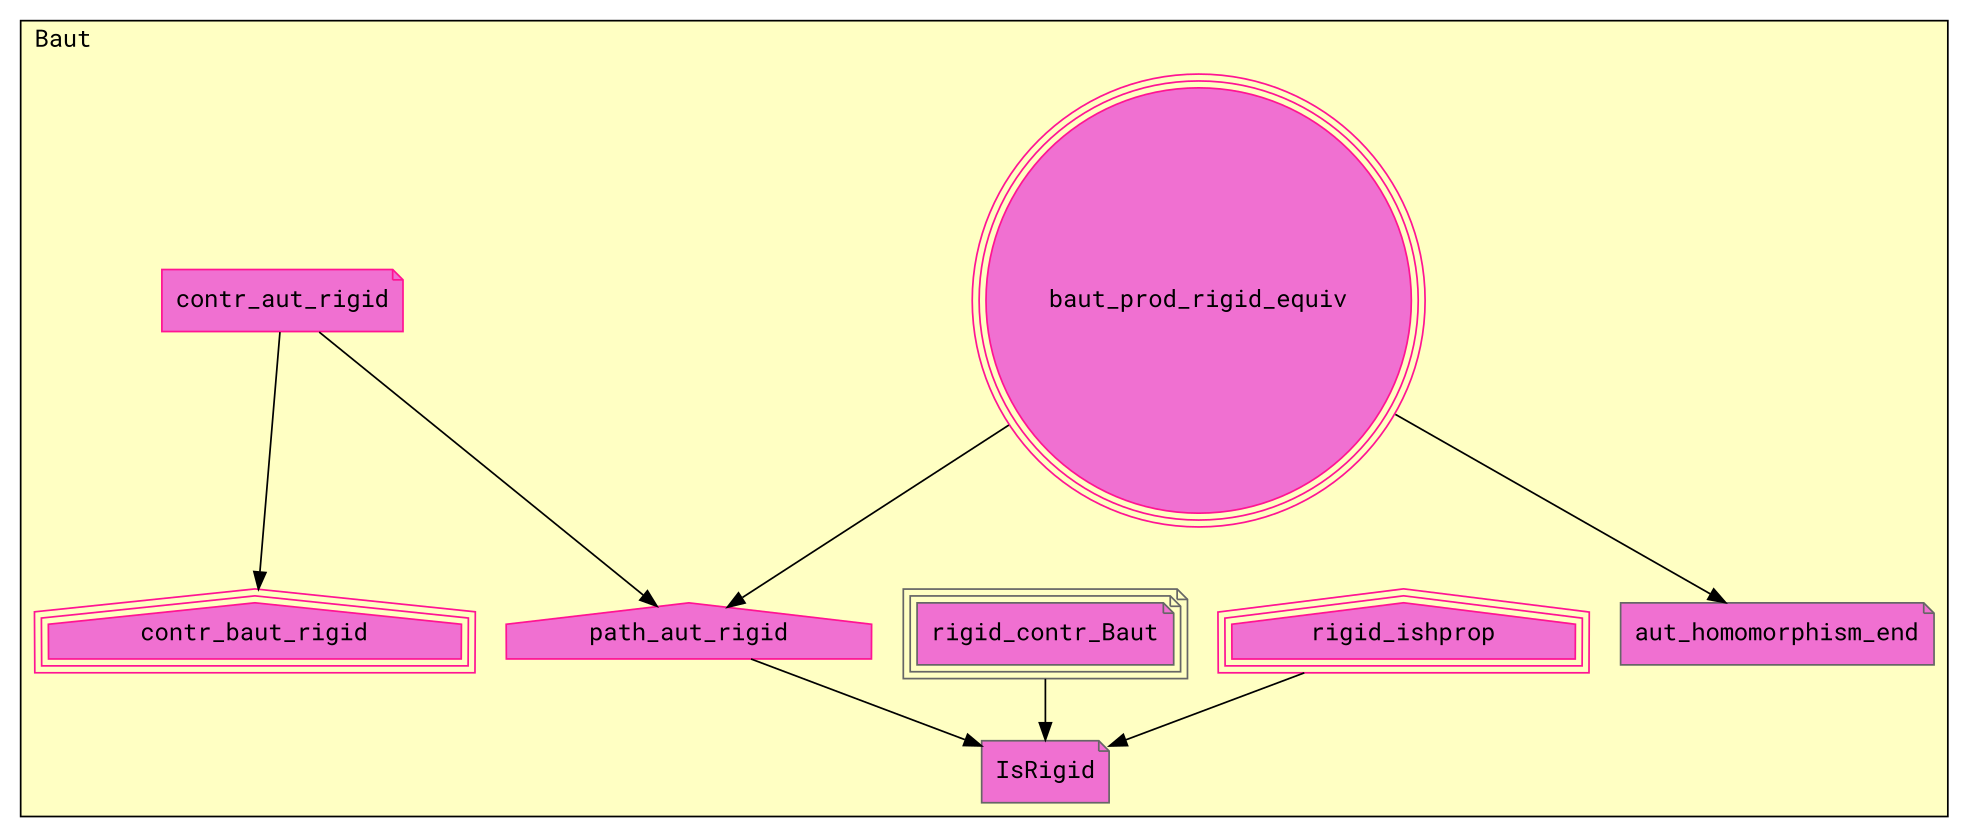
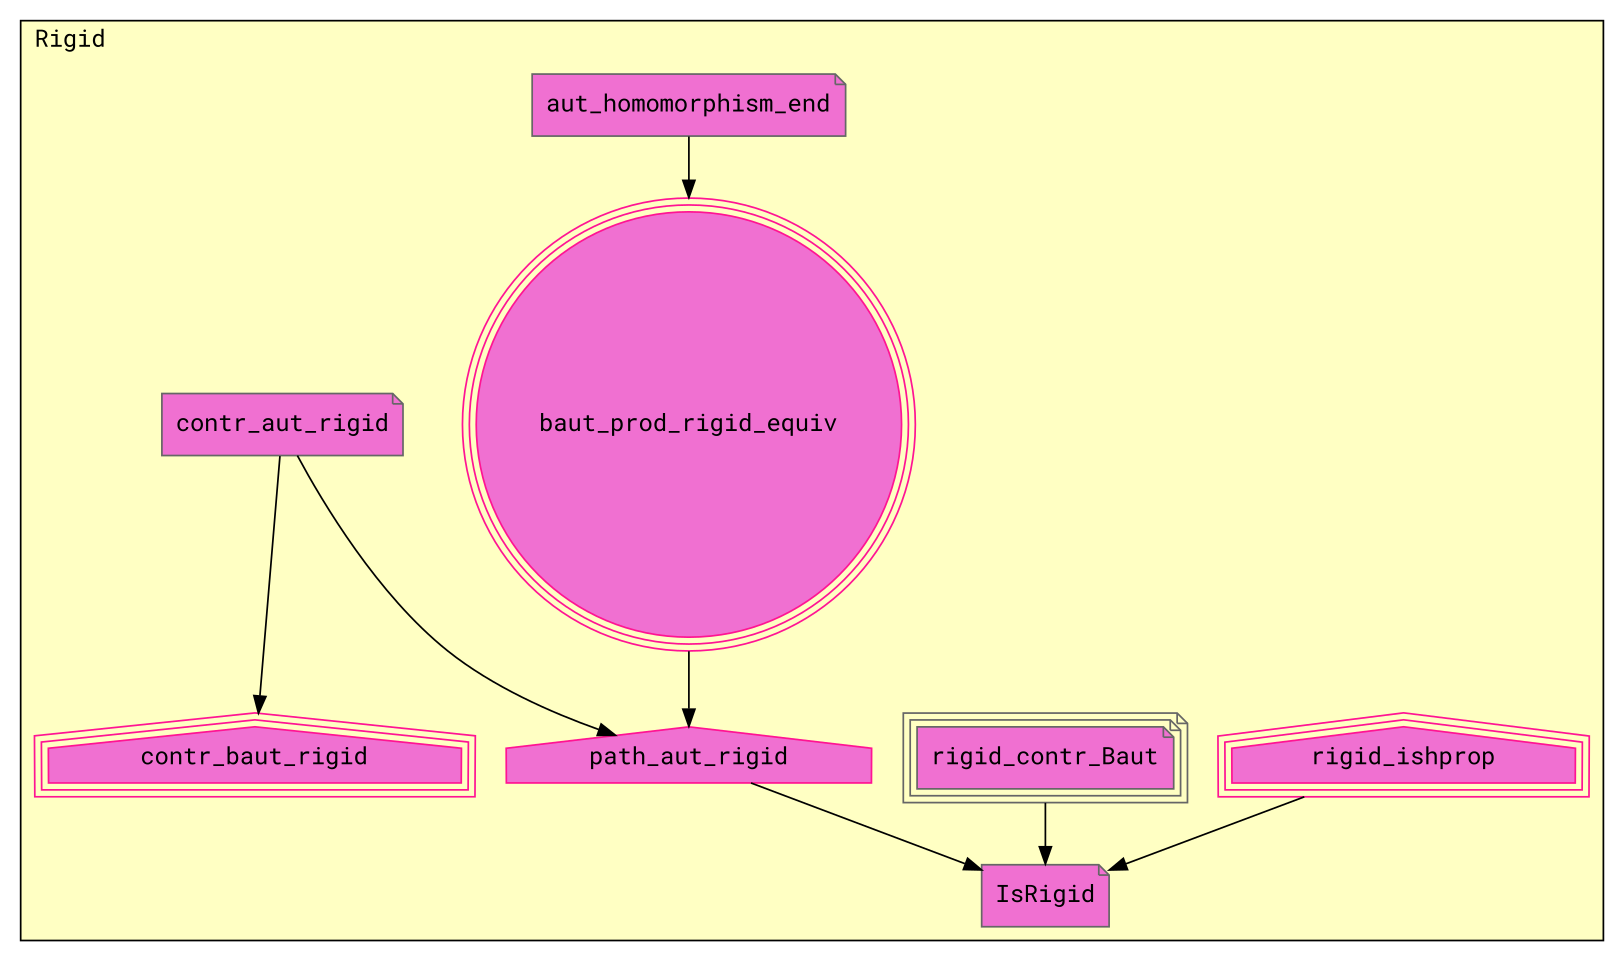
(64, 40) -> (71, 40)
(282, 301) -> (282, 425)
(1553, 504) -> (689, 158)
